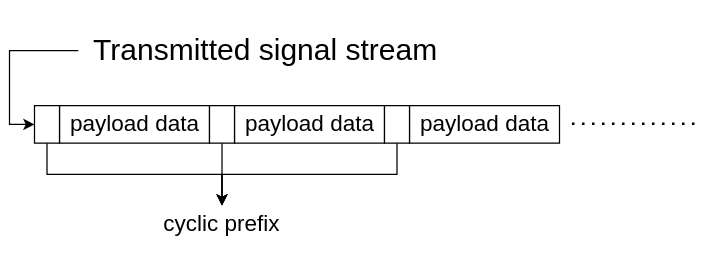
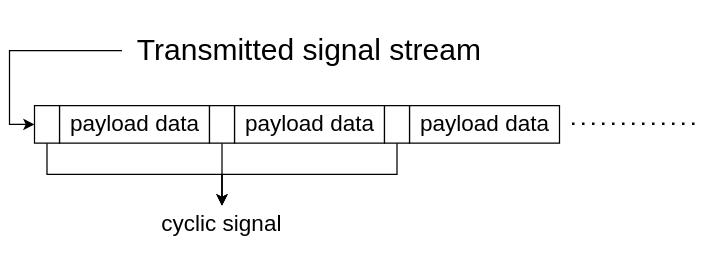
(266, 51) -> (309, 51)
(222, 224) -> (222, 224)
